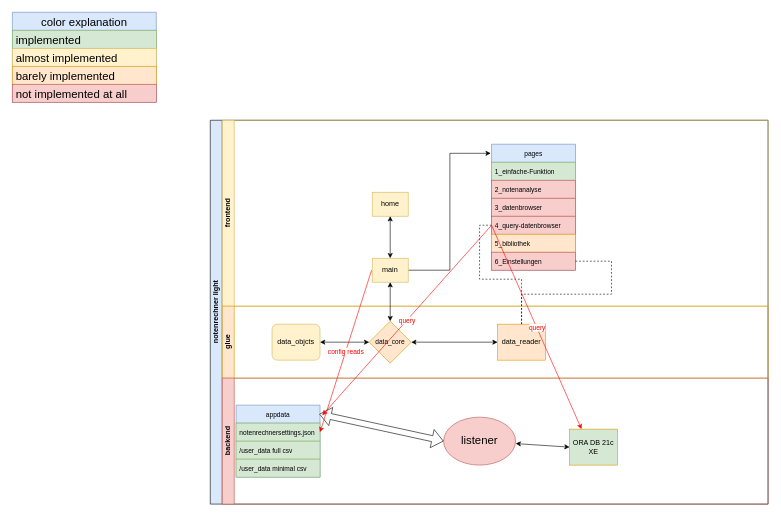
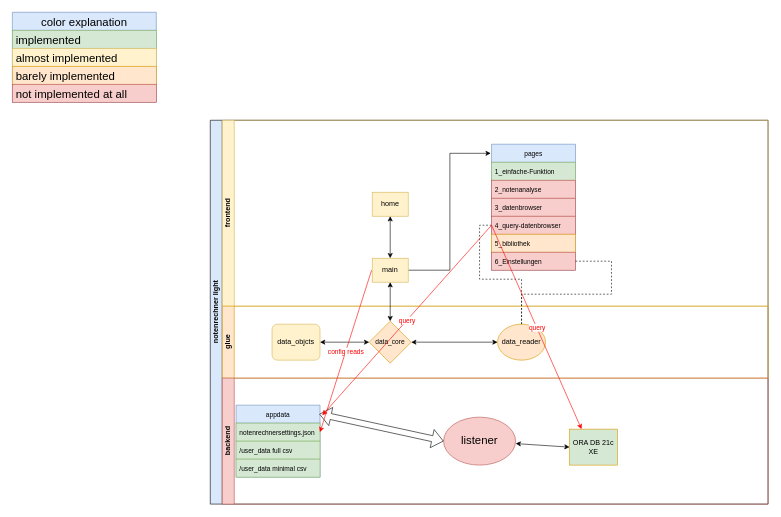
(522, 342) -> (522, 342)
